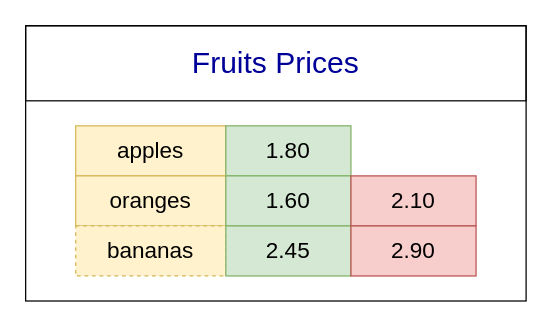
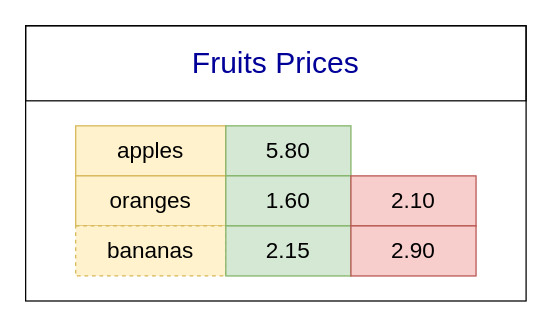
(288, 151) -> (288, 151)
(288, 251) -> (288, 251)
